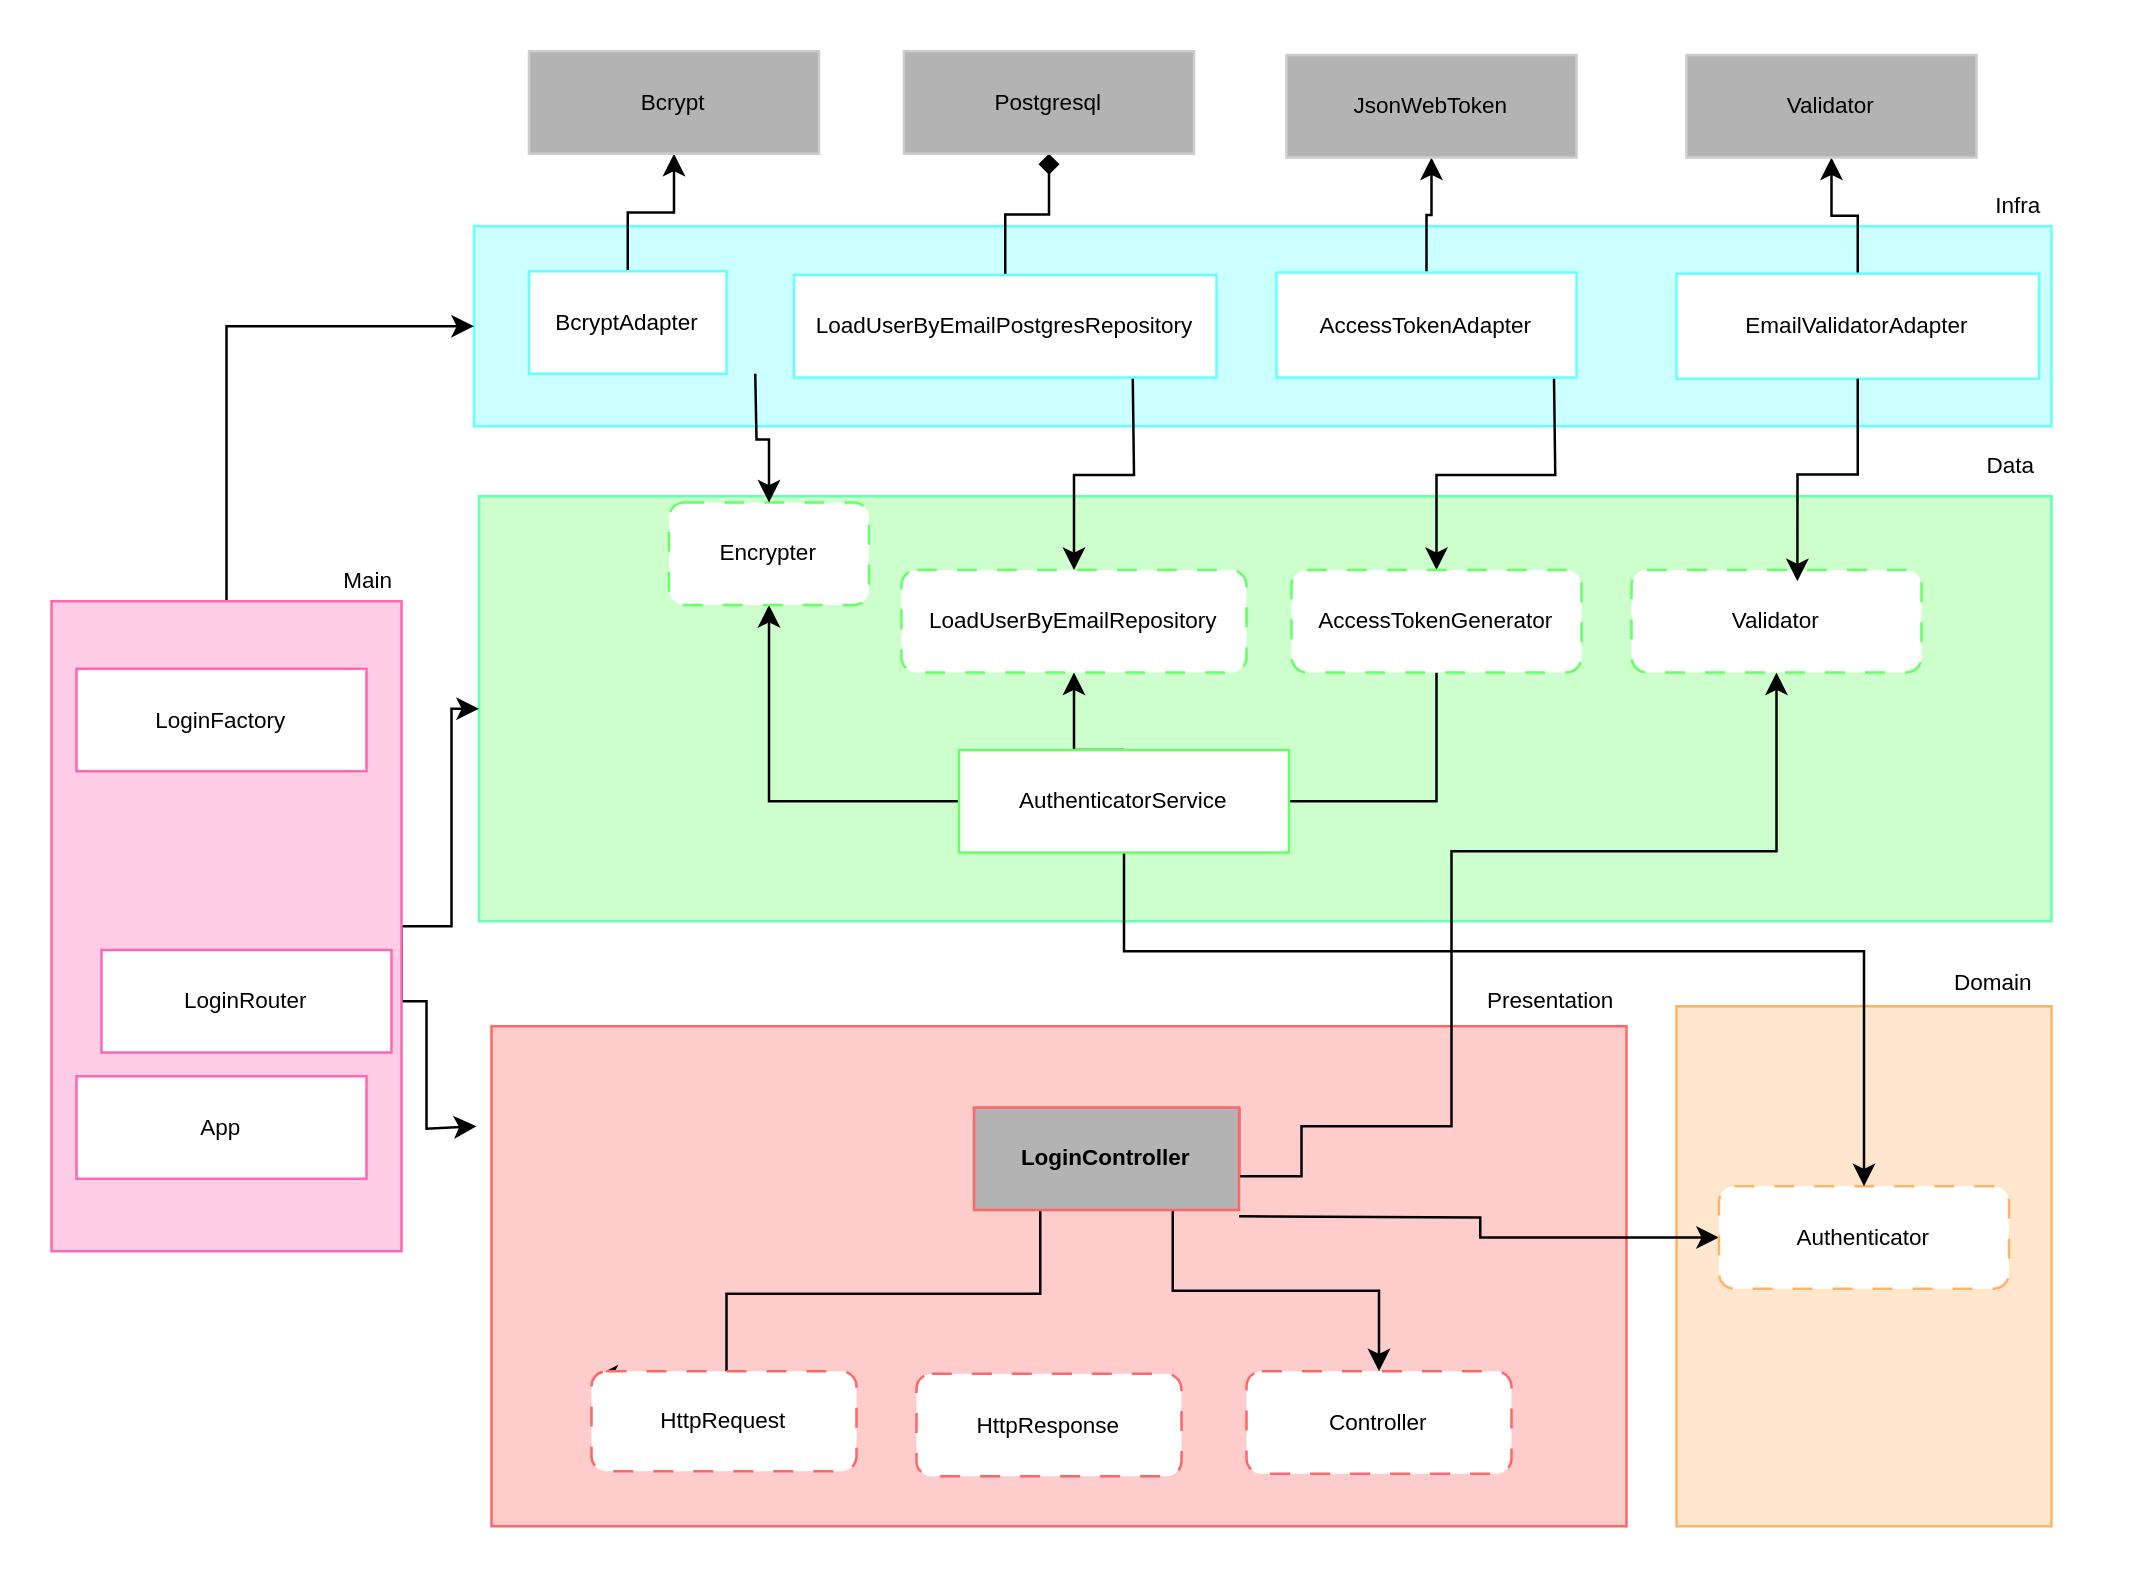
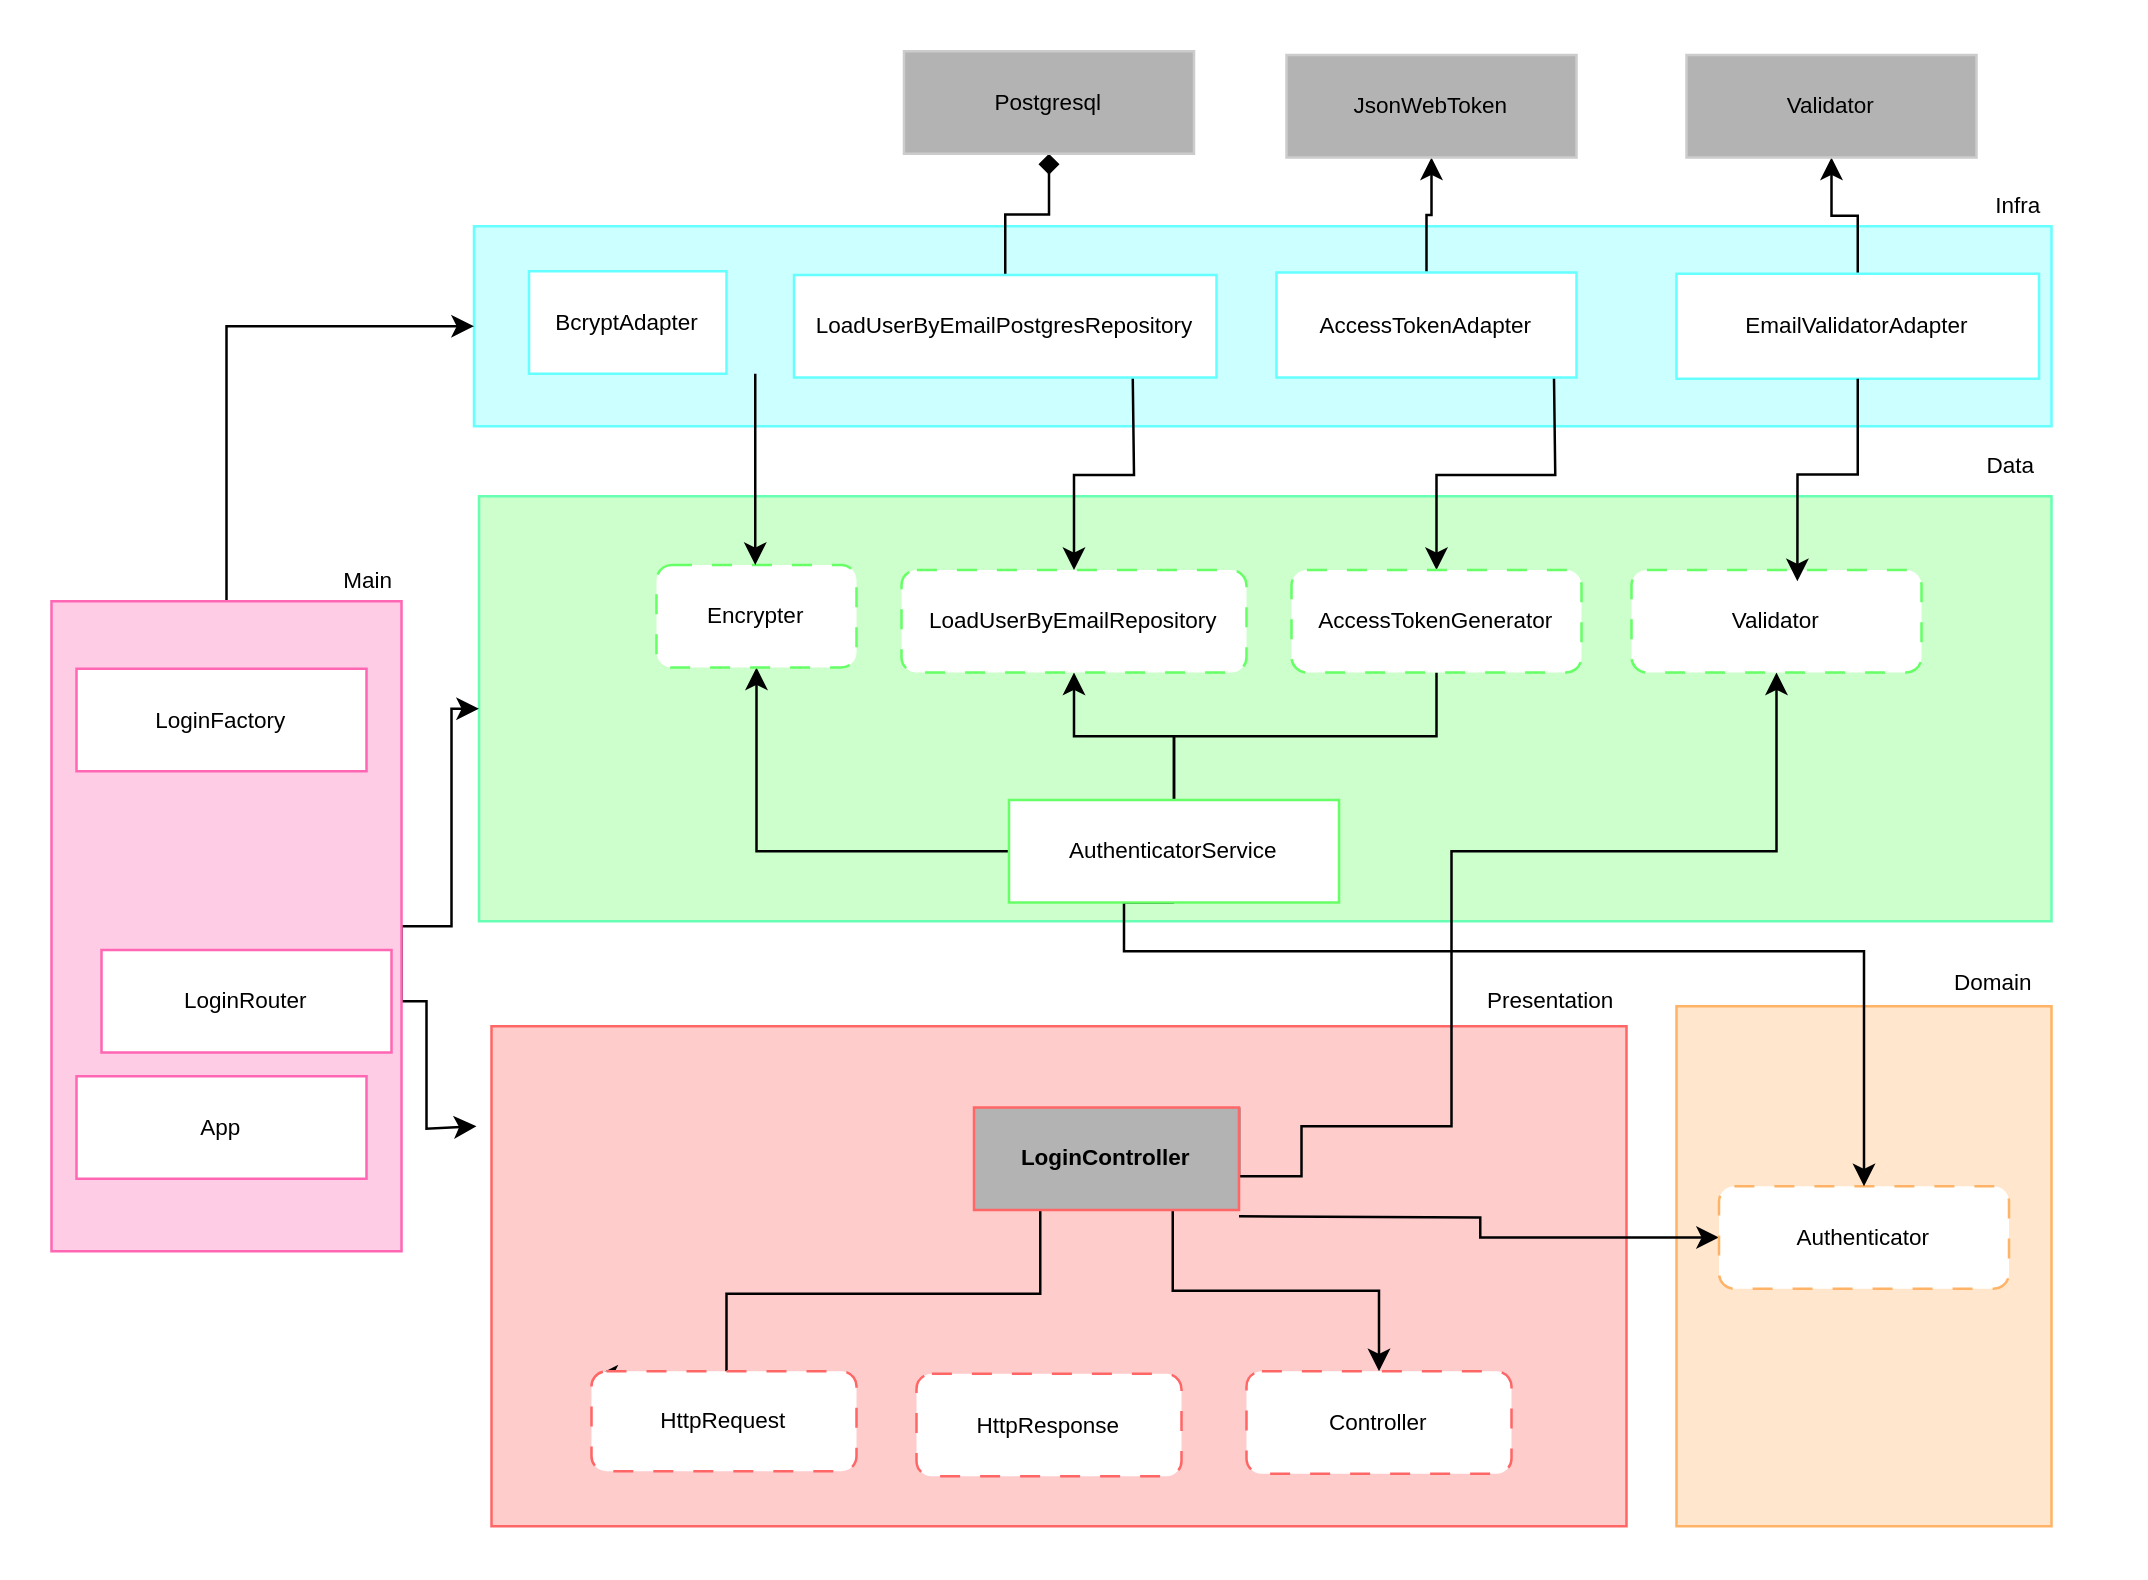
(674, 103) -> none
(643, 213) -> none
(769, 554) -> (756, 616)
(1124, 801) -> (1174, 851)
